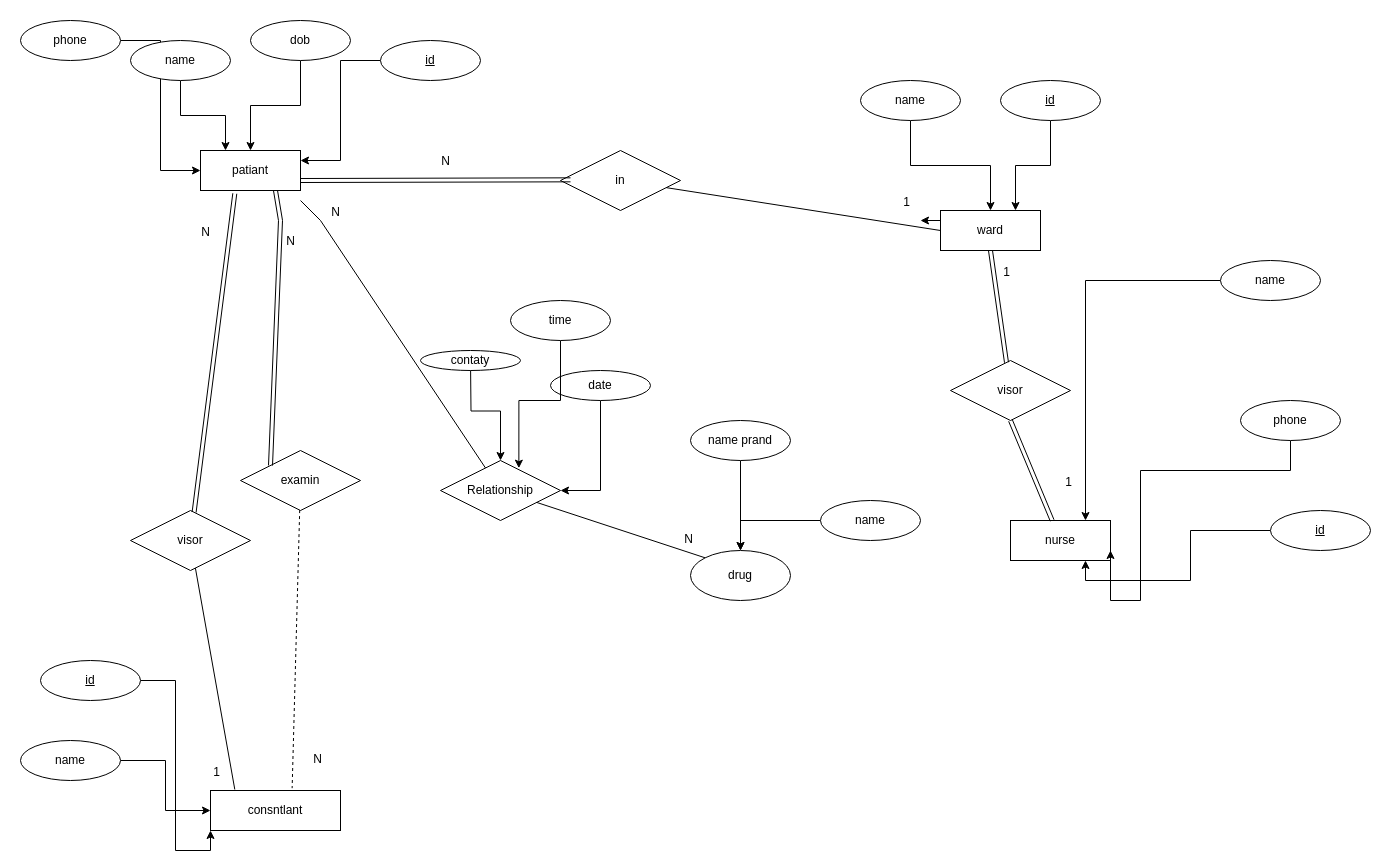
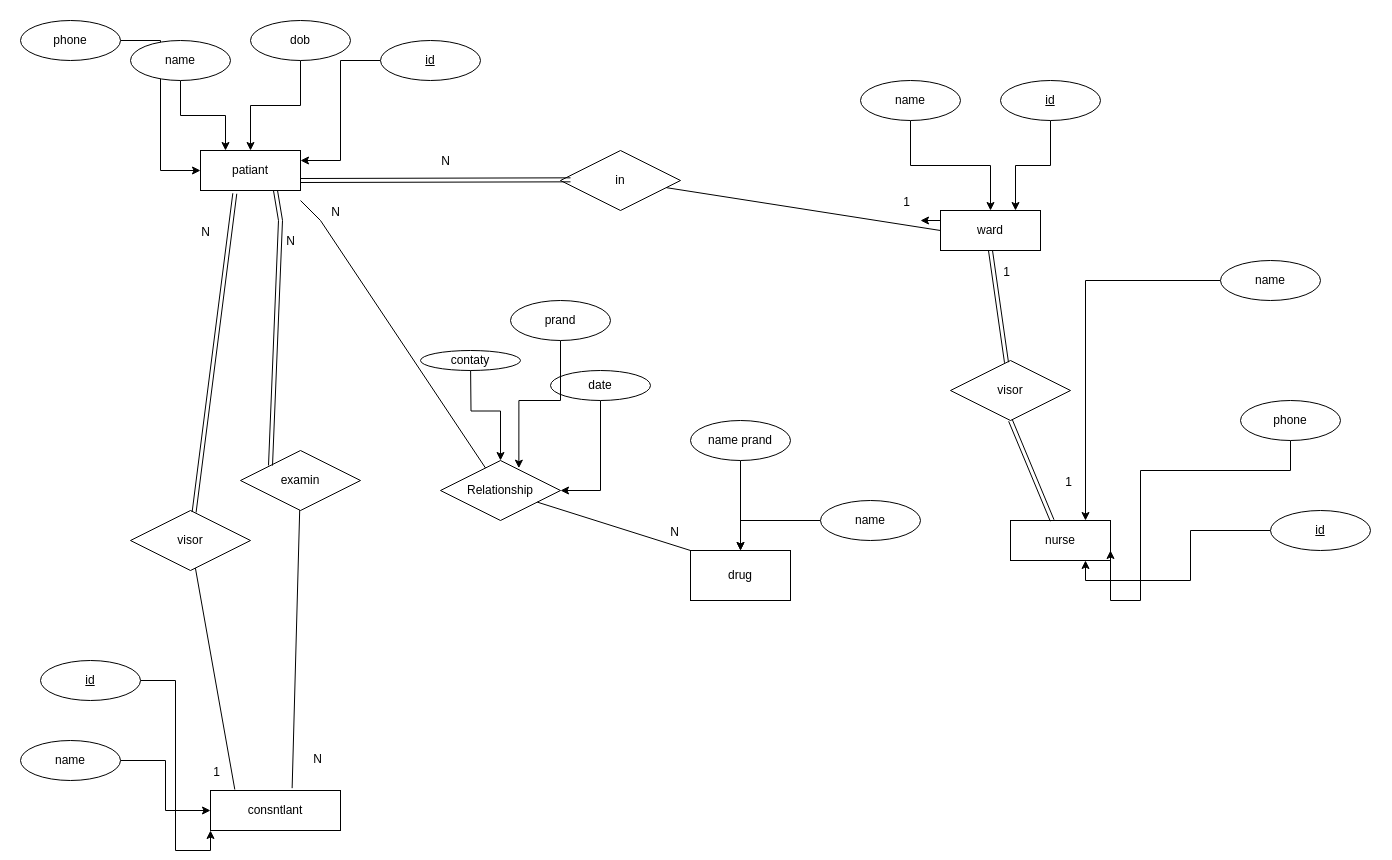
(561, 321) -> (561, 321)
(741, 576) -> (741, 576)
(296, 649) -> (296, 649)
